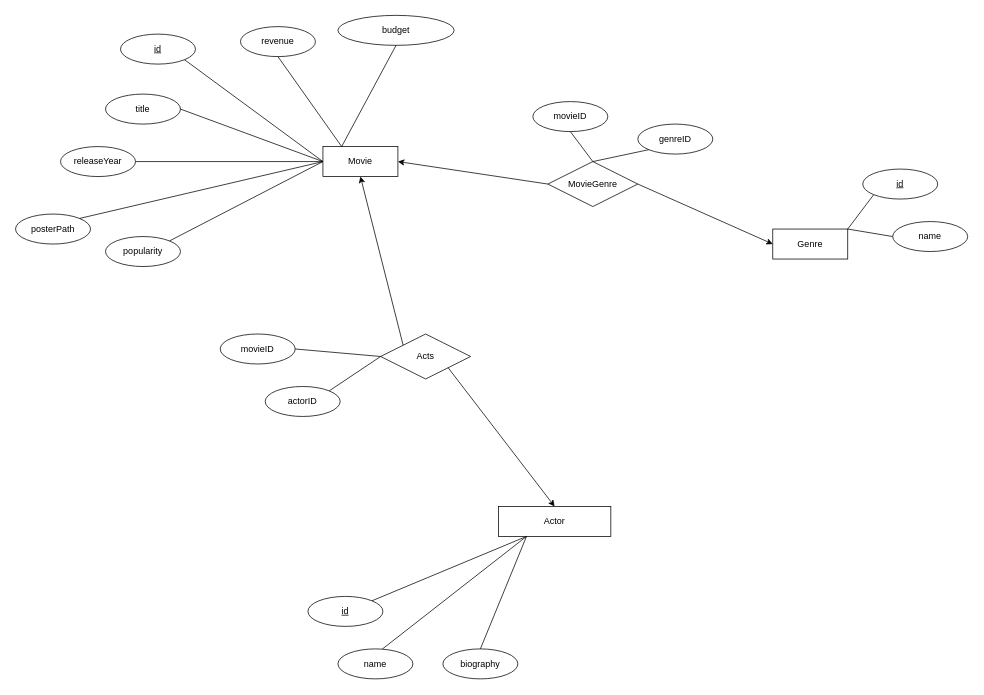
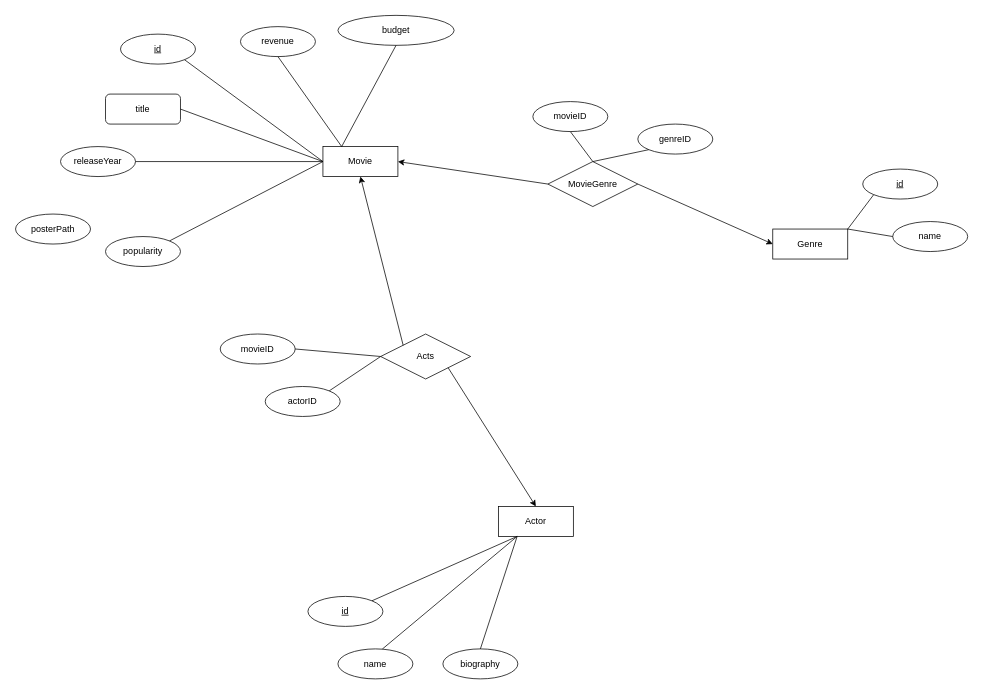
(143, 109) -> (143, 109)
(197, 191) -> none
(555, 522) -> (536, 522)
